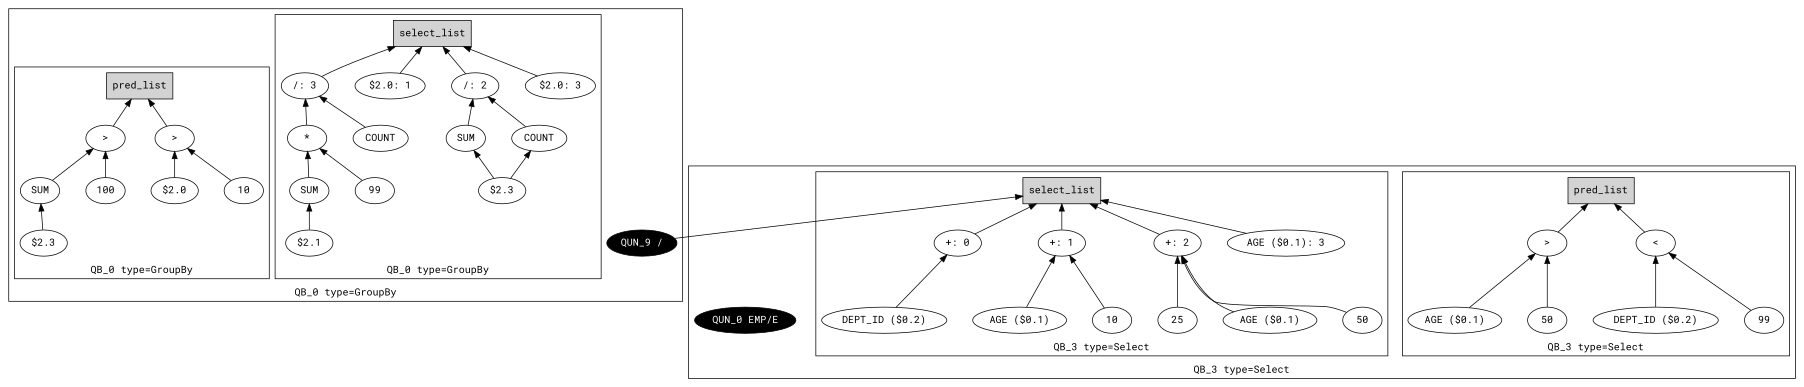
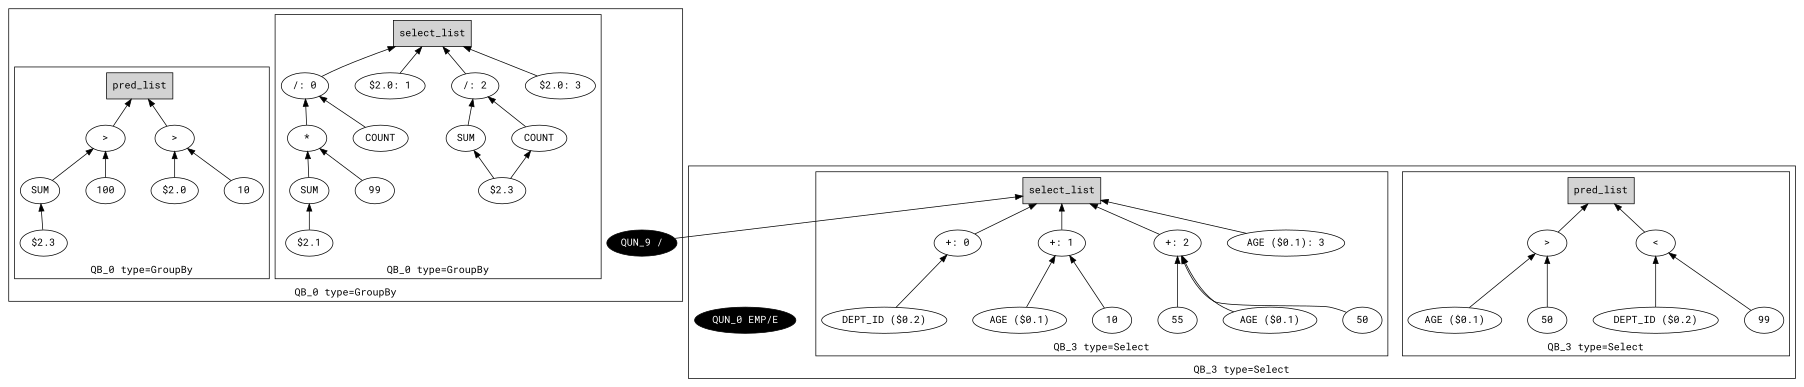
(305, 86) -> (305, 86)
(1178, 320) -> (1178, 320)
